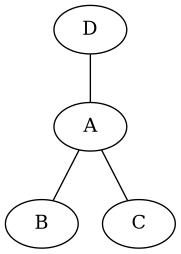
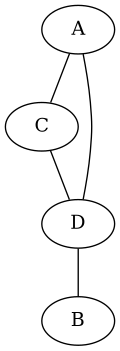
none -> (60, 175)
(66, 175) -> (78, 273)
